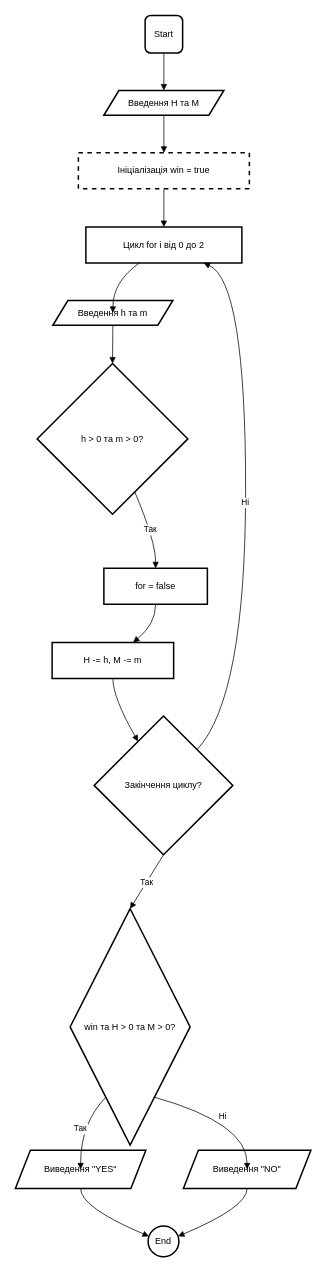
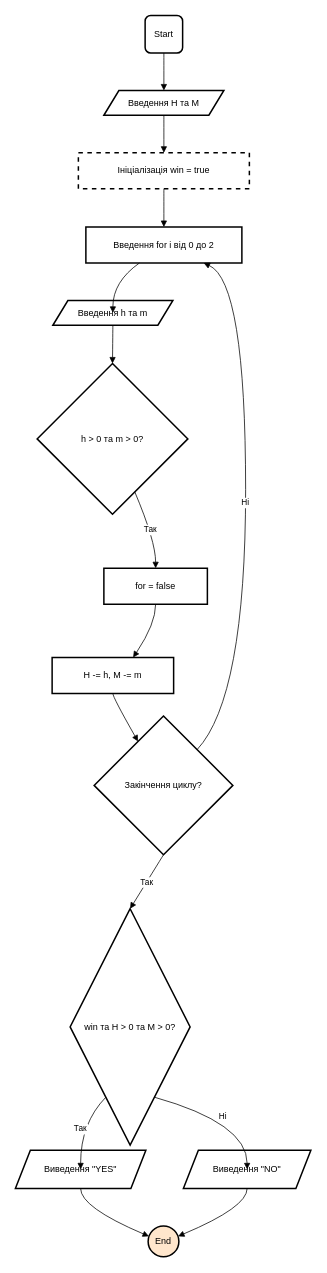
(164, 245) -> (164, 245)
(113, 660) -> (113, 675)
(164, 1241) -> (164, 1241)
